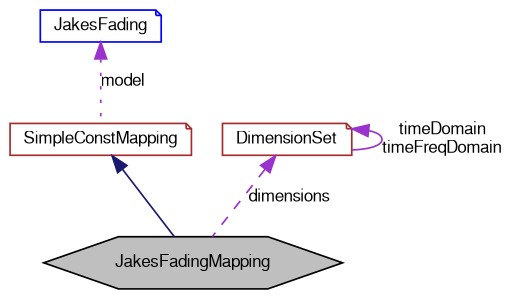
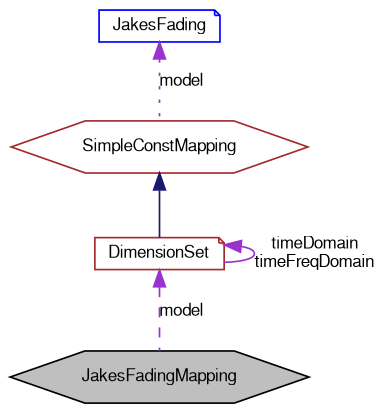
(101, 139) -> (160, 147)
(290, 197) -> (182, 312)
(148, 203) -> (160, 214)
